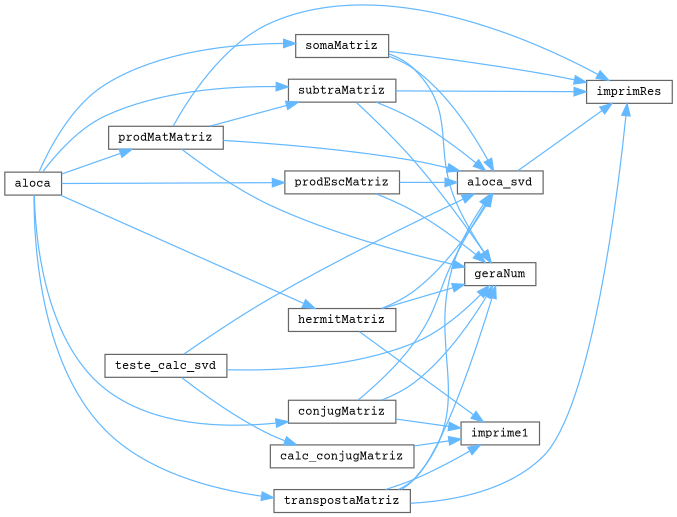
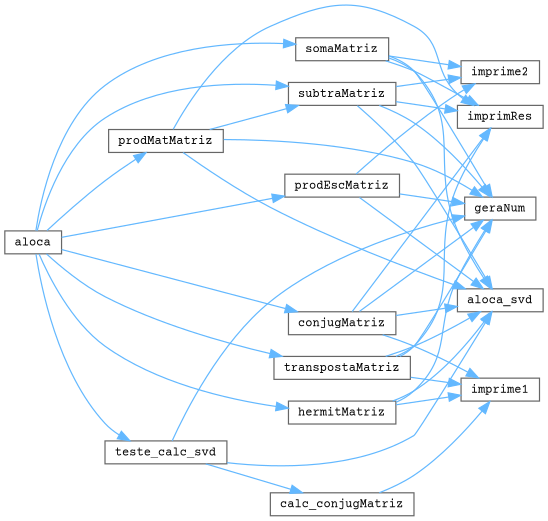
none -> (500, 72)
(560, 141) -> (424, 216)
none -> (62, 352)
